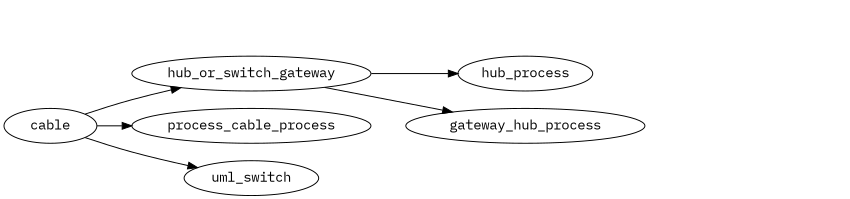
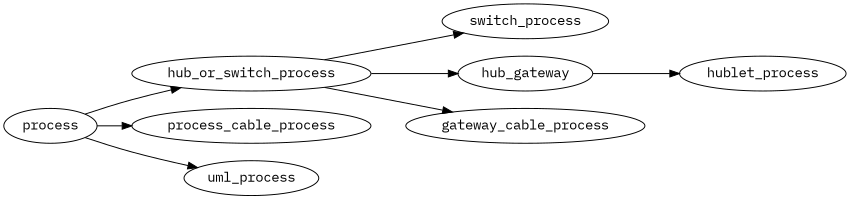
none -> (525, 21)
(251, 74) -> (251, 74)
(525, 74) -> (525, 74)
none -> (763, 74)
(50, 126) -> (50, 126)
(525, 126) -> (525, 126)
(251, 178) -> (251, 178)
